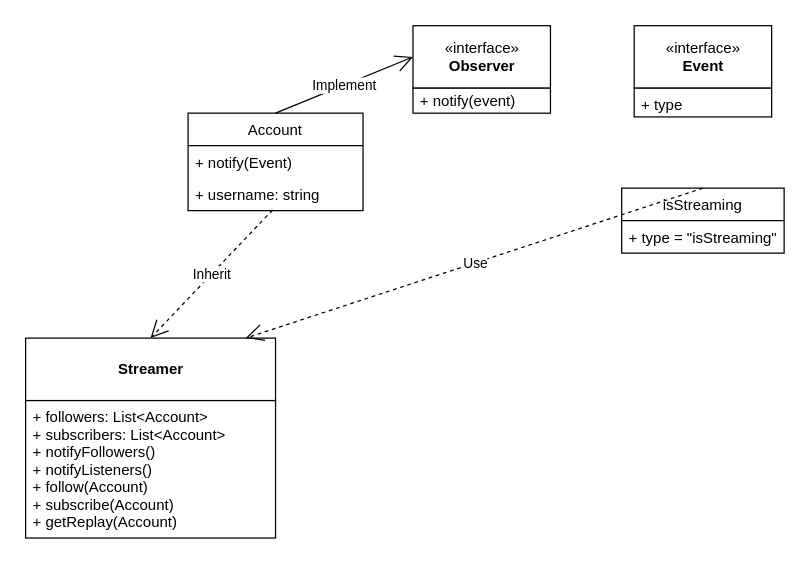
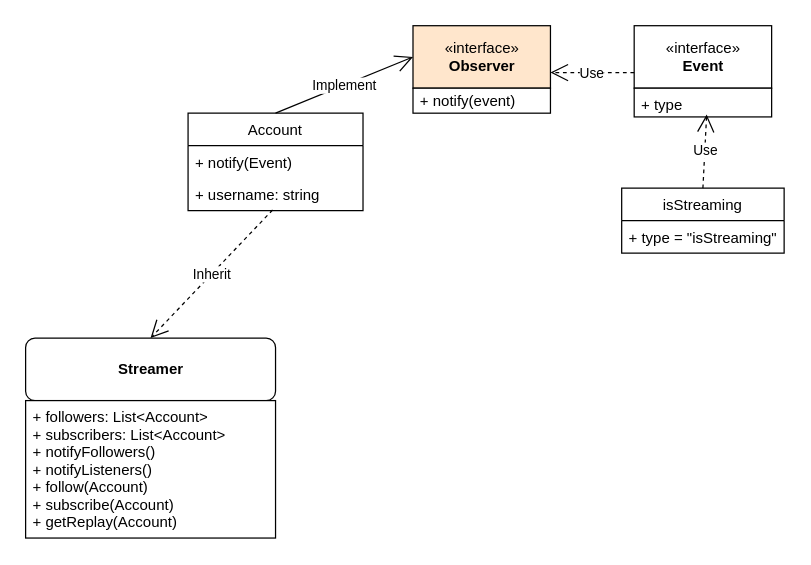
(482, 57) -> (482, 57)
none -> (594, 73)
(472, 264) -> (705, 152)
(151, 369) -> (151, 369)
